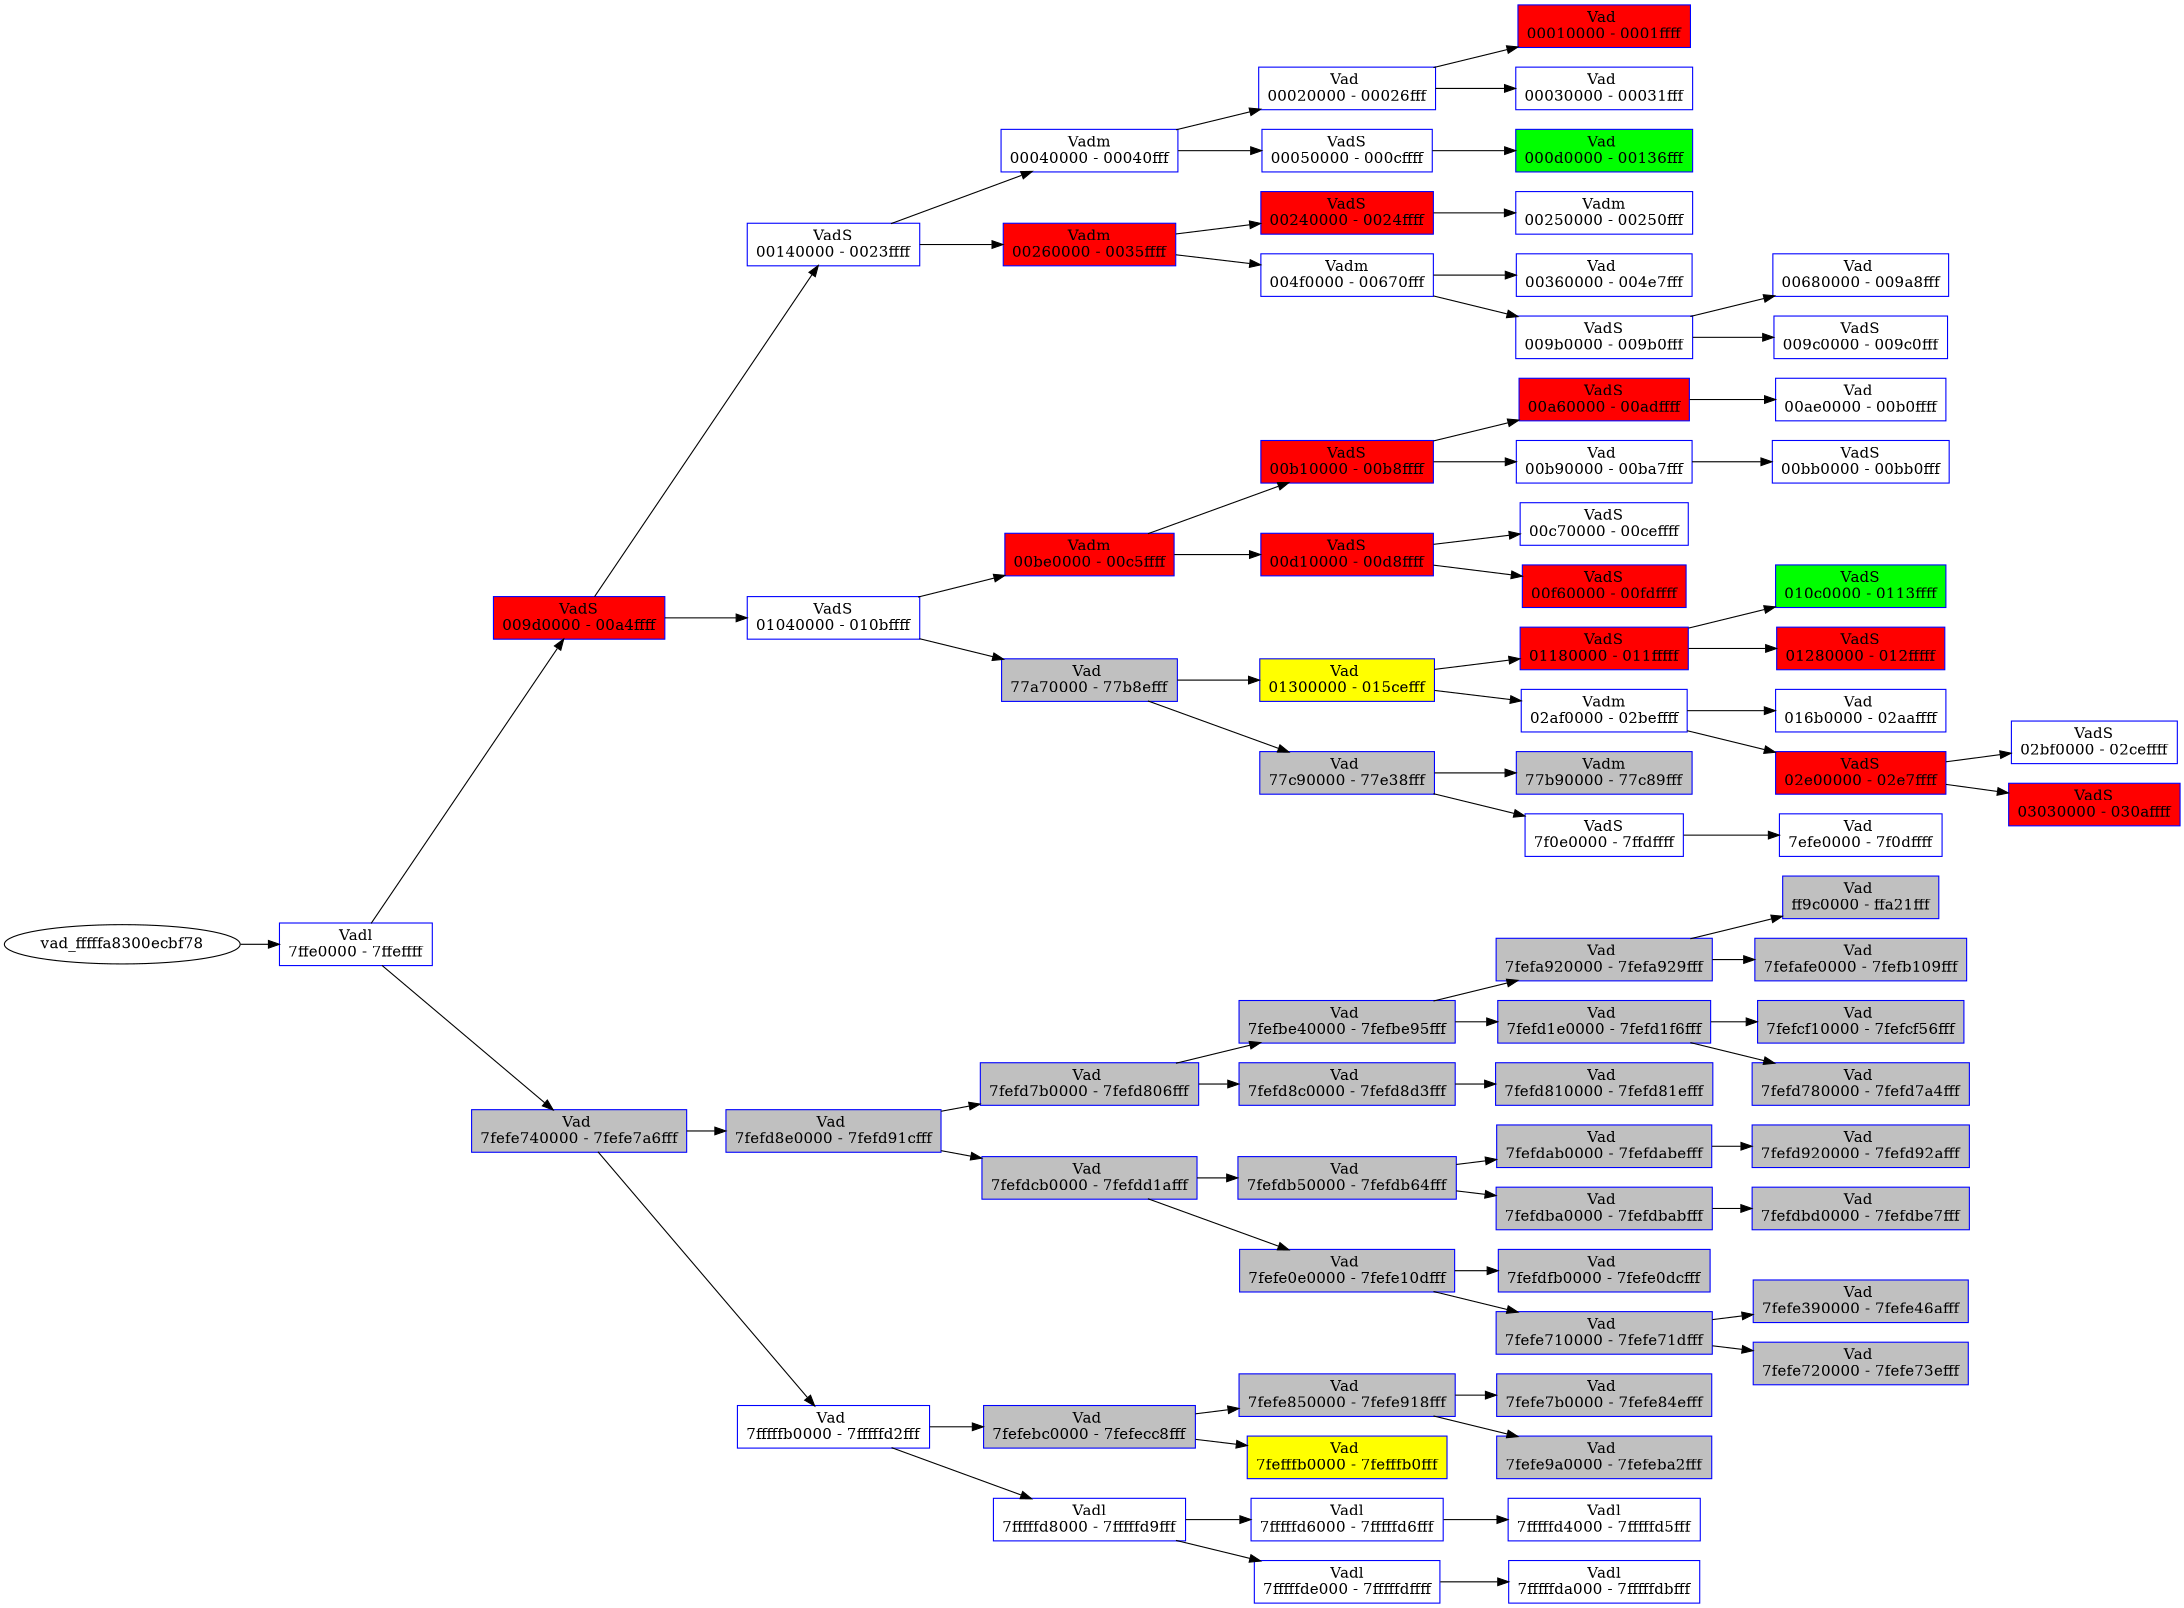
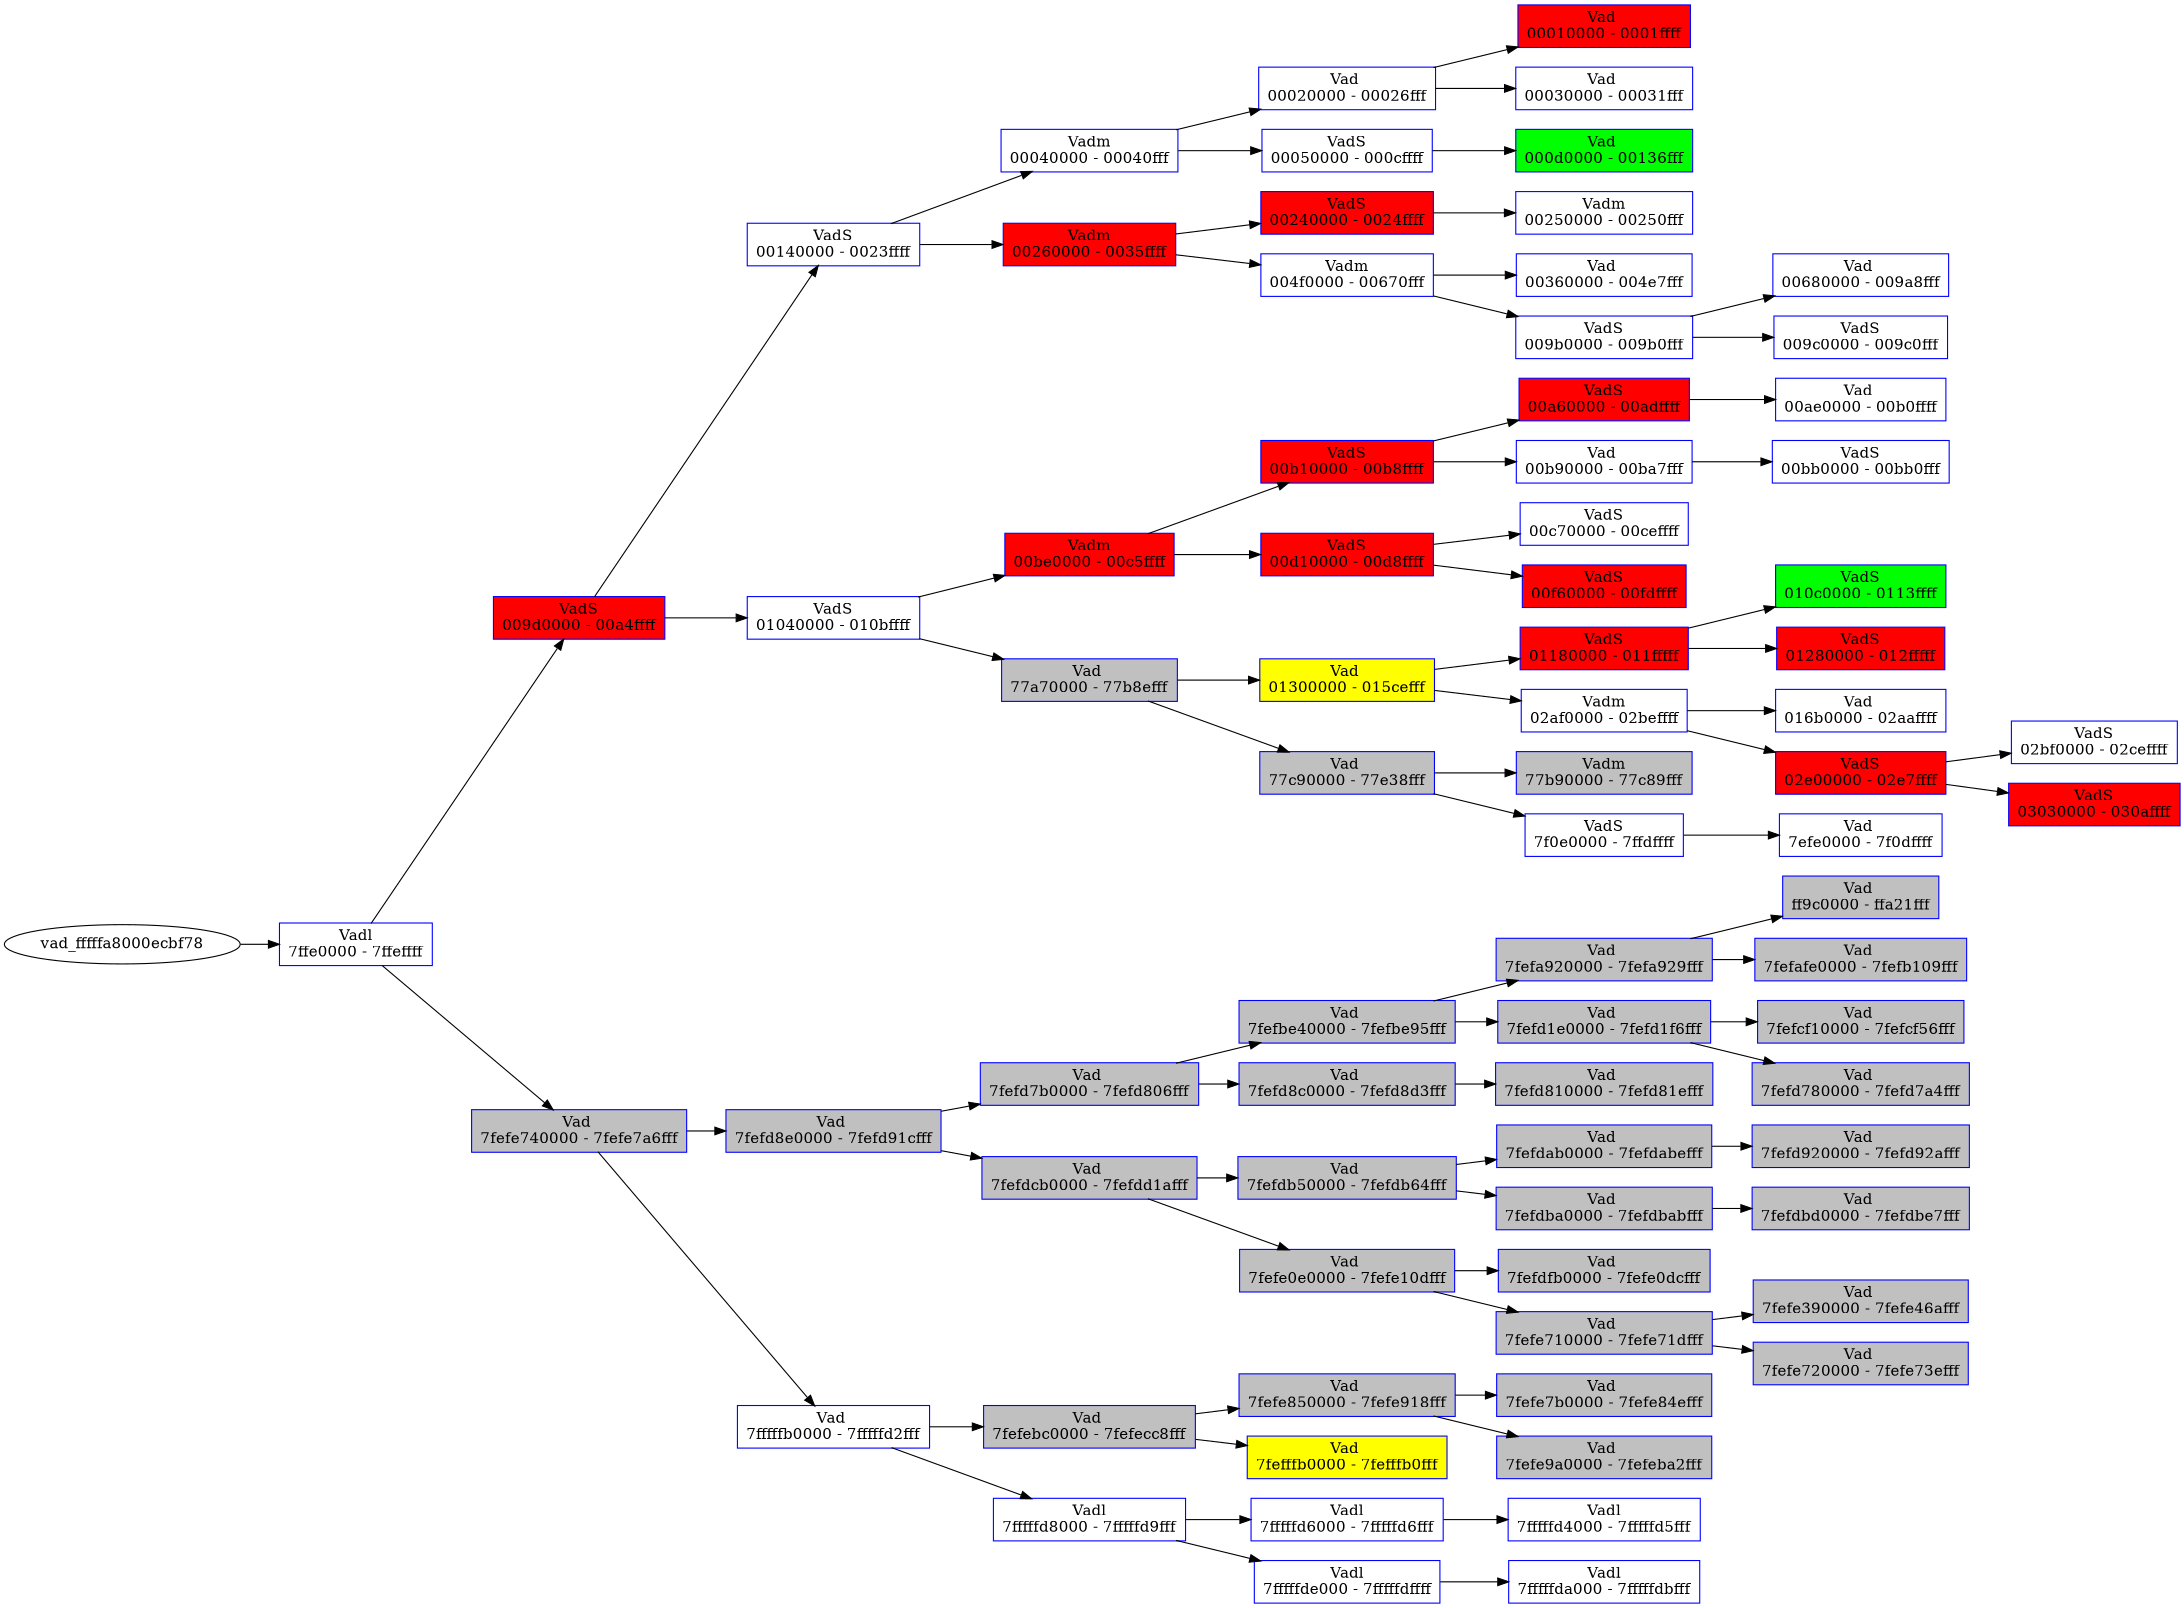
(122, 944) -> (122, 944)
